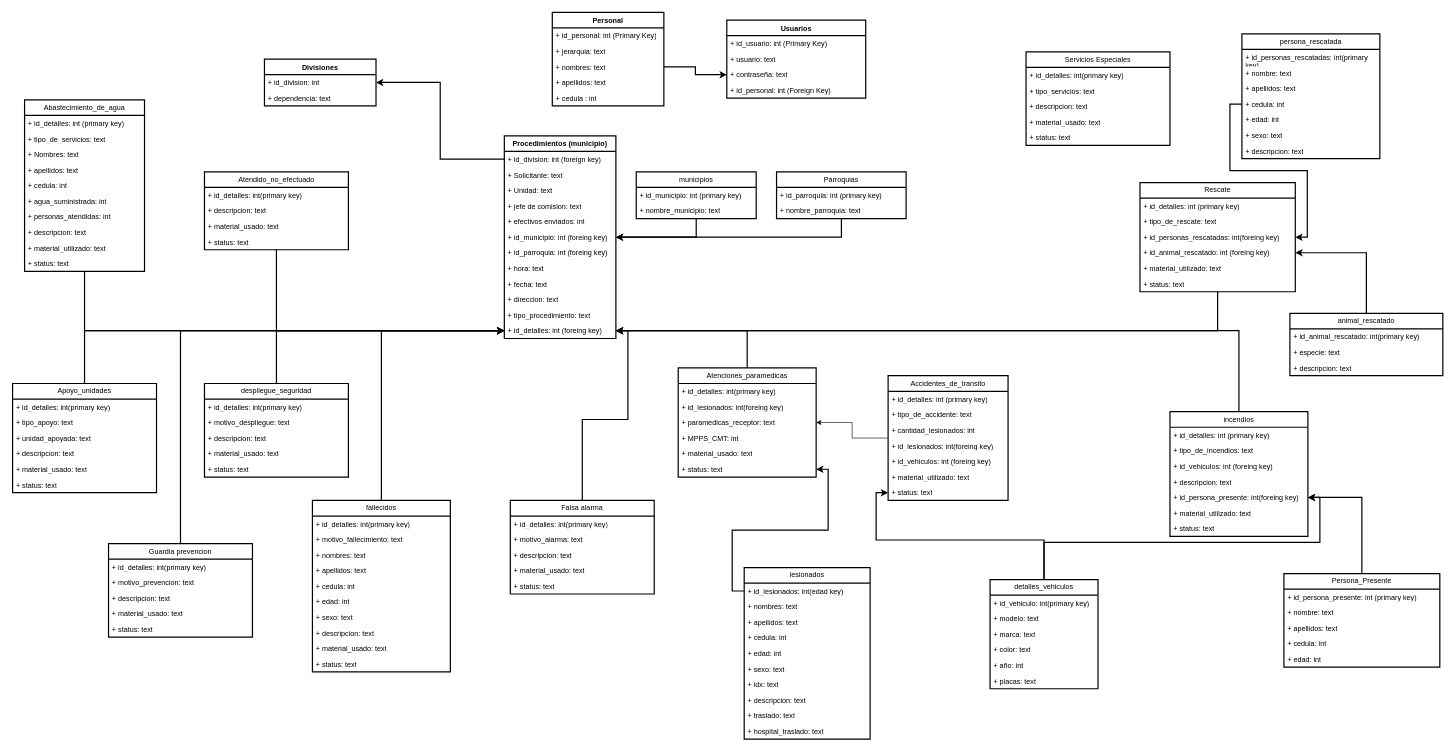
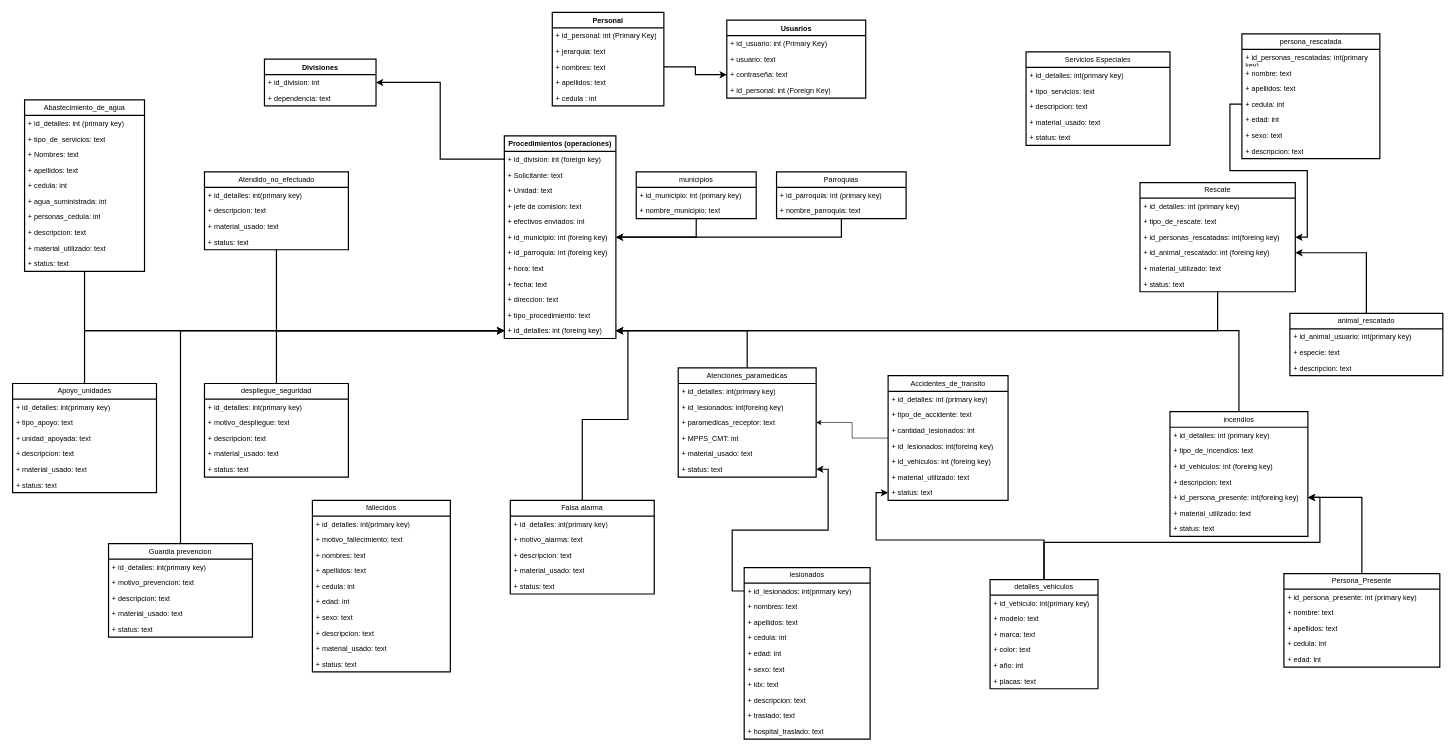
(560, 144) -> (560, 144)
(74, 218) -> (68, 218)
(1364, 338) -> (1359, 338)
(381, 415) -> none
(801, 592) -> (806, 592)
